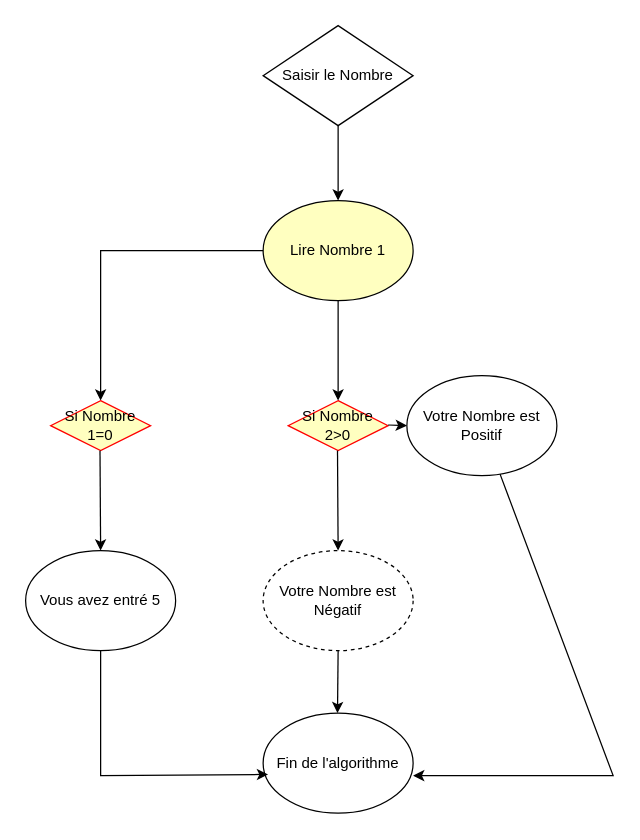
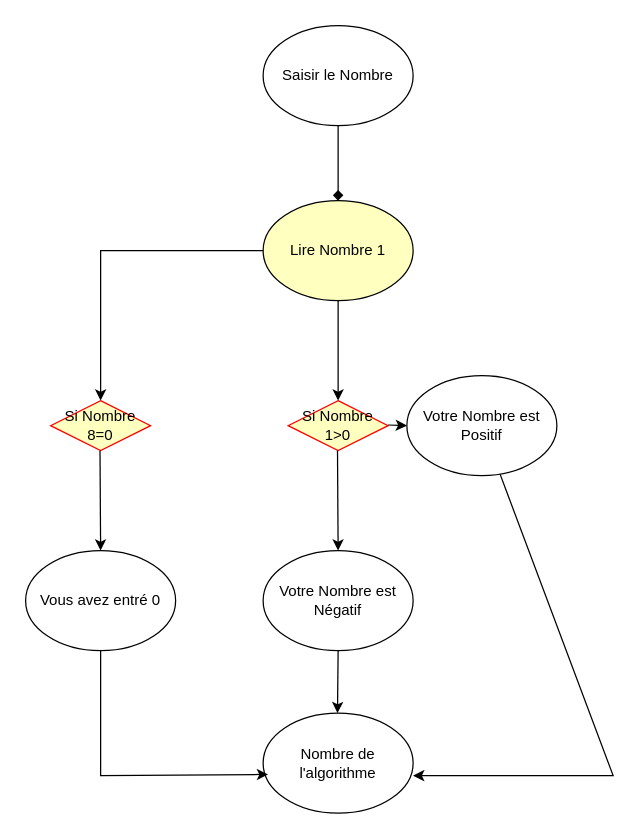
(338, 76) -> (338, 76)
(338, 191) -> (338, 190)
(101, 426) -> (101, 426)
(338, 426) -> (338, 426)
(101, 601) -> (101, 601)
(338, 601) -> (338, 601)
(338, 763) -> (338, 763)
